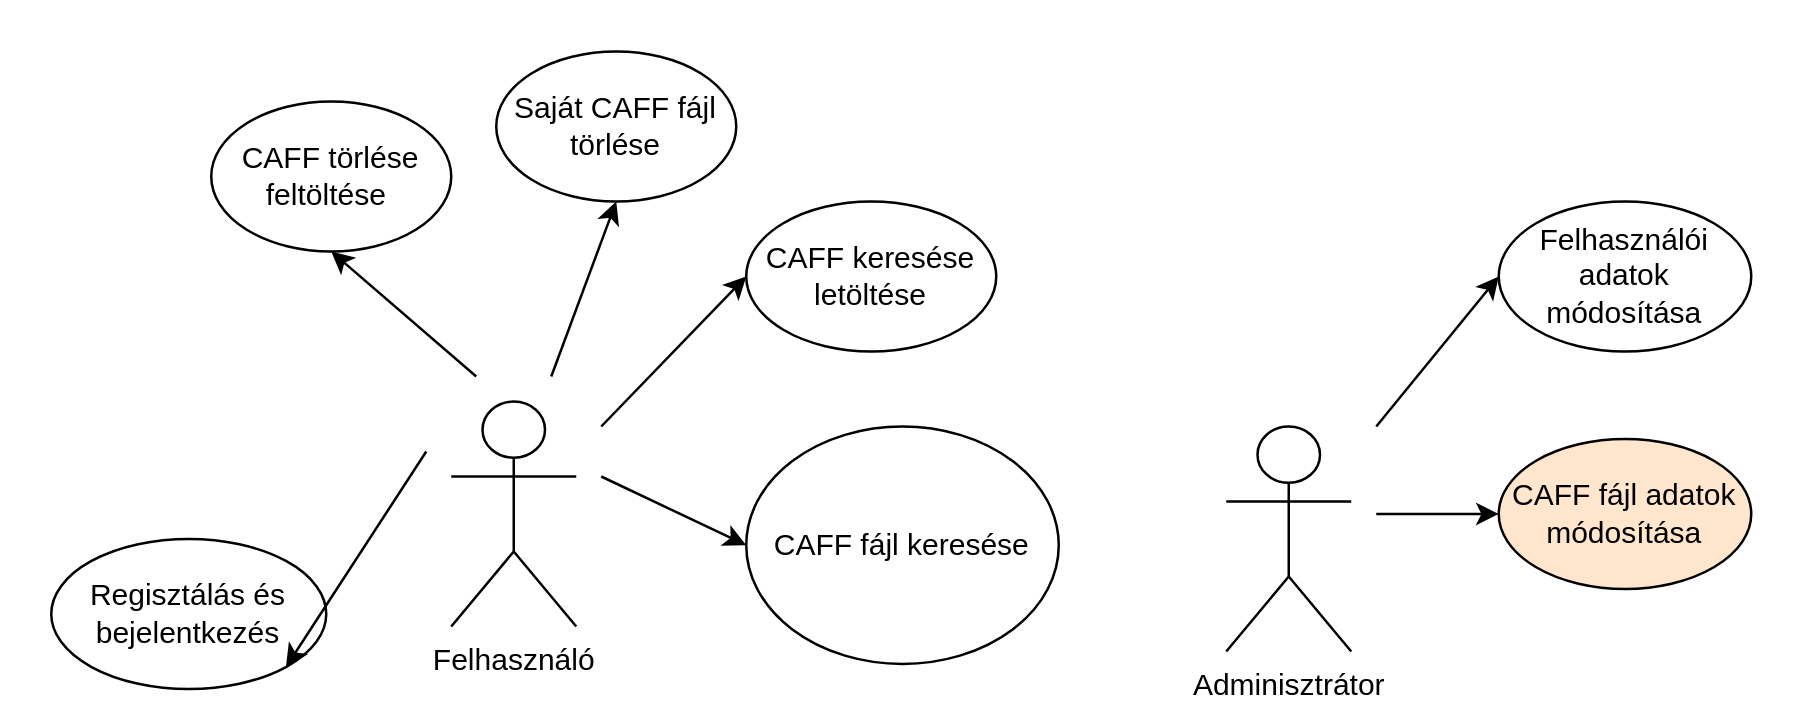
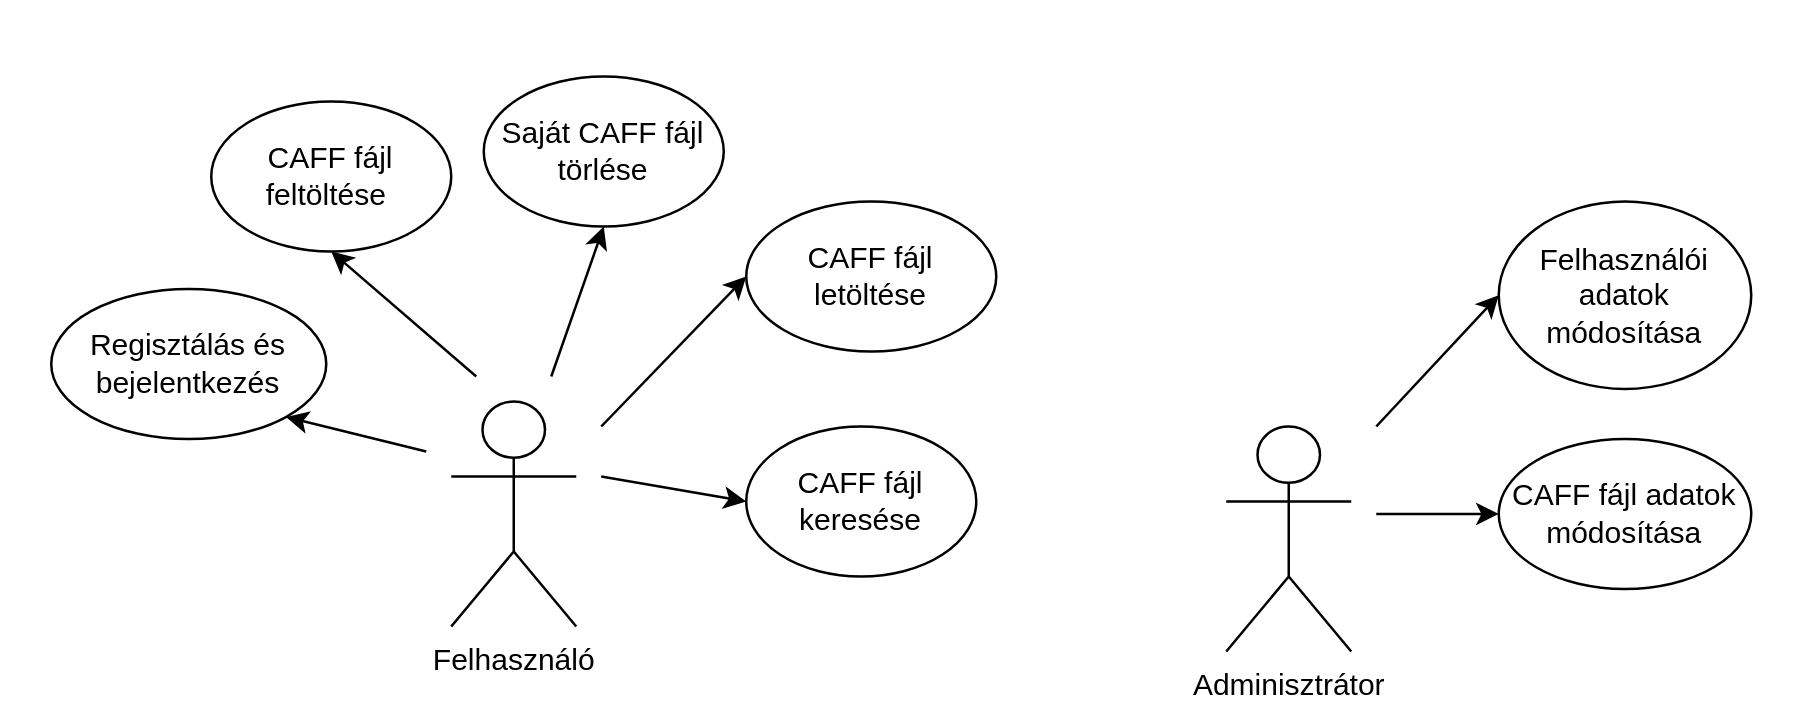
(616, 126) -> (604, 151)
(331, 176) -> (331, 176)
(871, 276) -> (871, 276)
(1625, 276) -> (1625, 295)
(1625, 514) -> (1625, 514)
(903, 545) -> (861, 501)
(189, 614) -> (189, 364)
